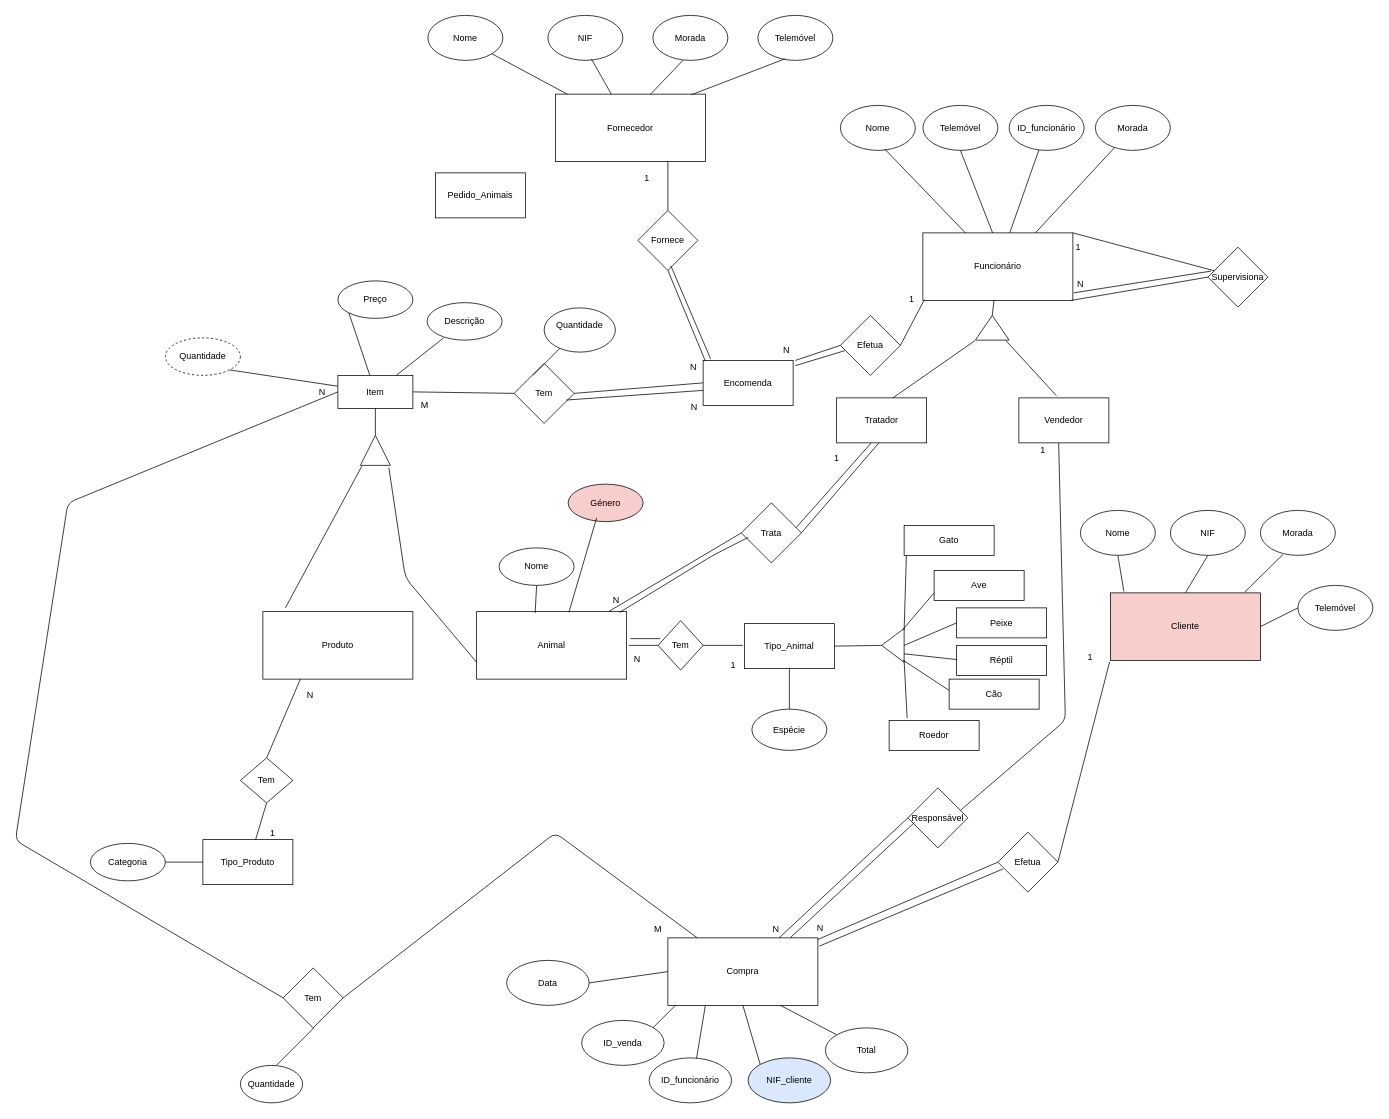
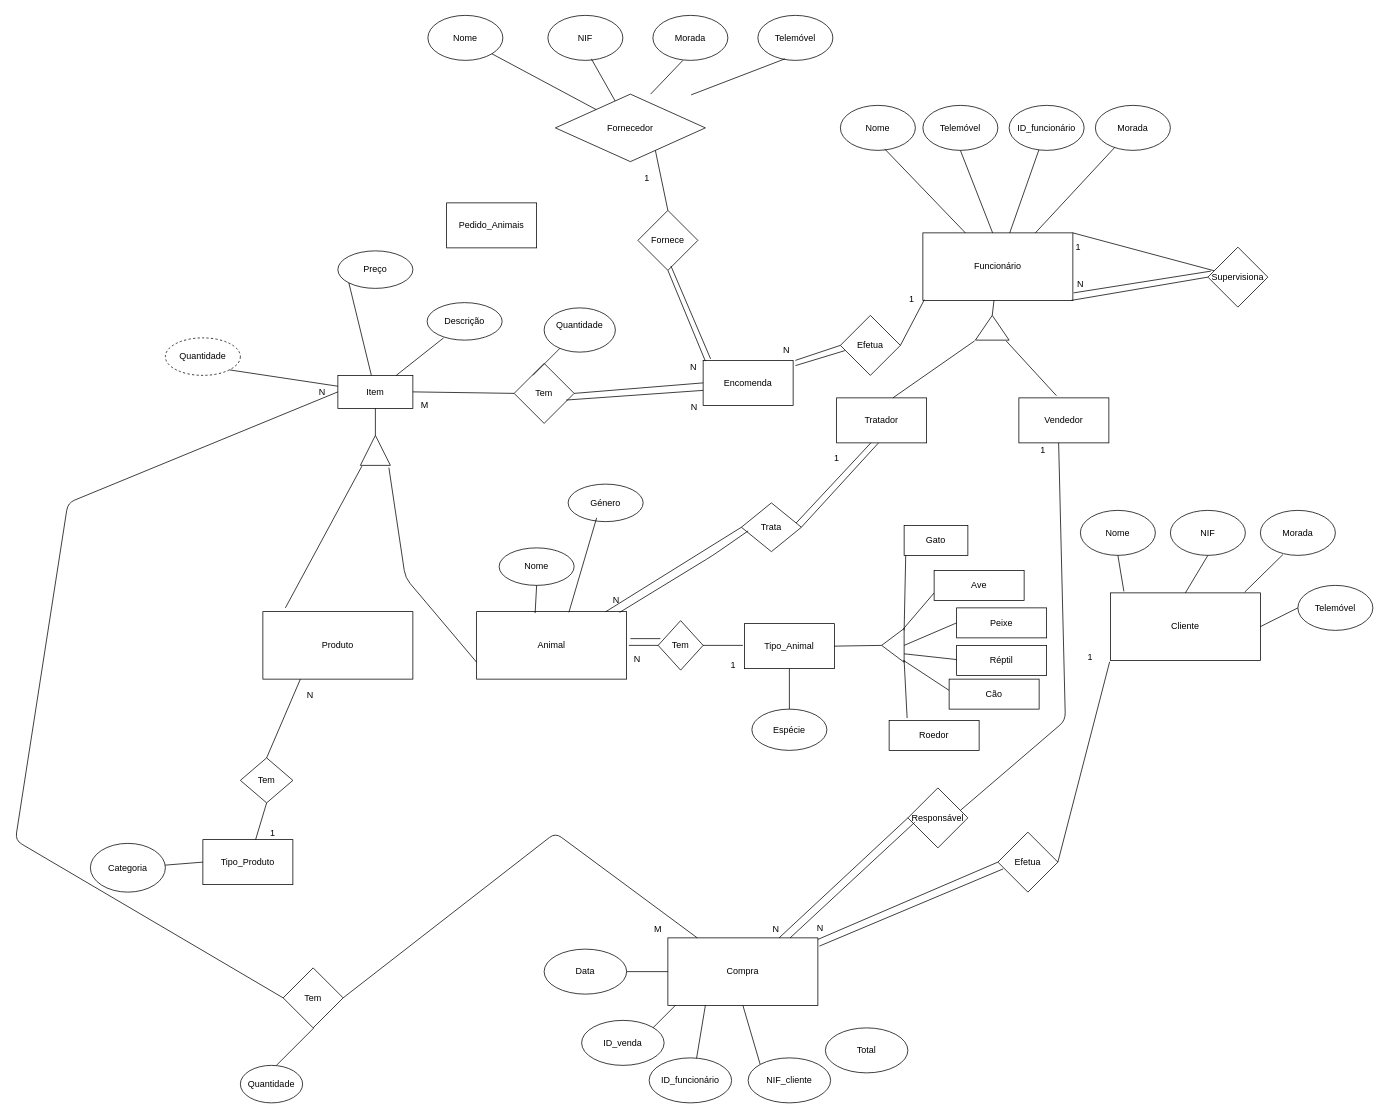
(630, 128) -> (630, 128)
(480, 195) -> (492, 225)
(375, 300) -> (375, 270)
(606, 503) -> (606, 503)
(771, 533) -> (771, 527)
(949, 540) -> (936, 540)
(1185, 627) -> (1185, 627)
(128, 862) -> (128, 868)
(548, 983) -> (585, 972)
(809, 1020) -> none
(789, 1080) -> (789, 1080)
